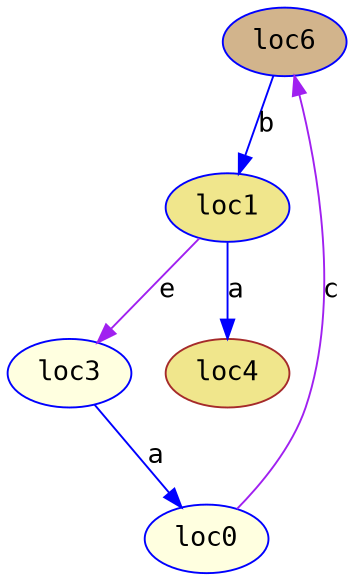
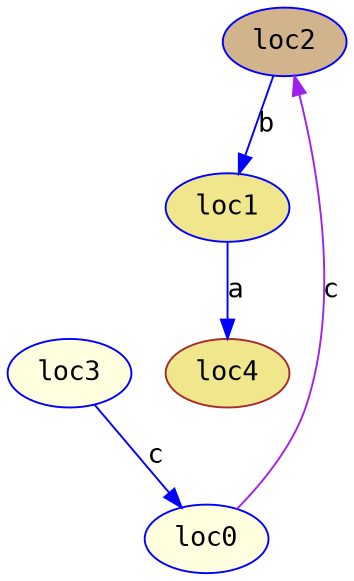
(285, 42) -> (285, 42)
(155, 283) -> none
(156, 456) -> (156, 456)
